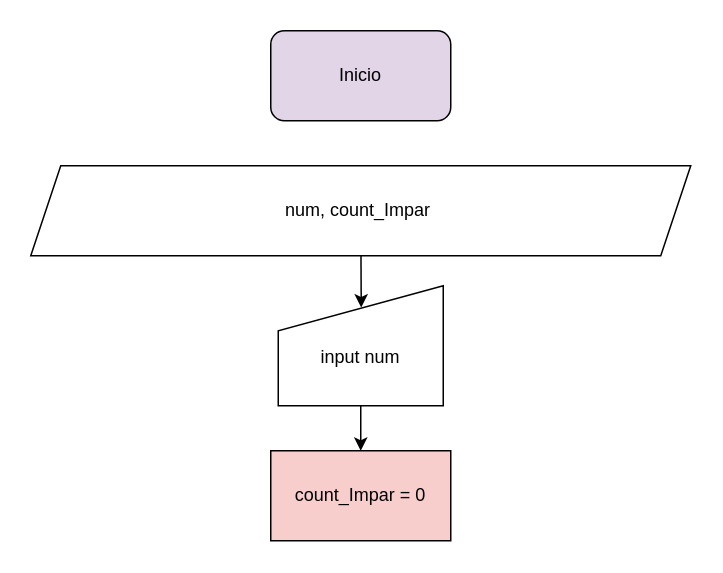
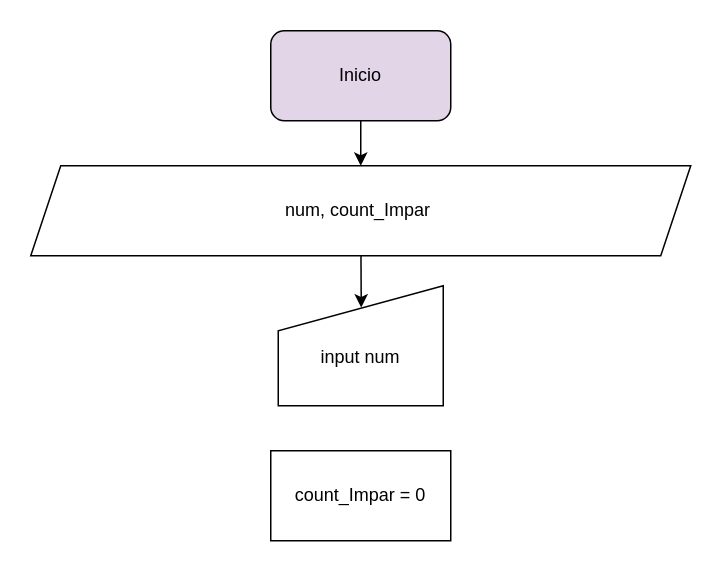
none -> (361, 138)
(361, 423) -> none
(361, 496) -> (361, 496)
